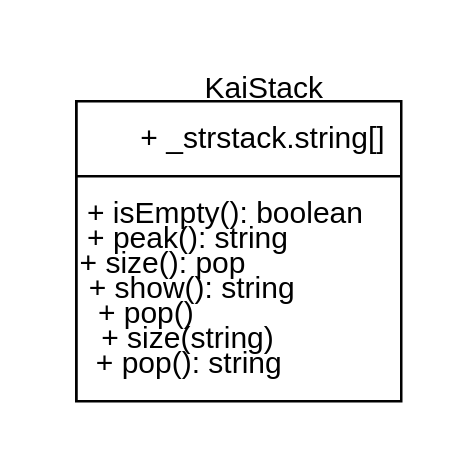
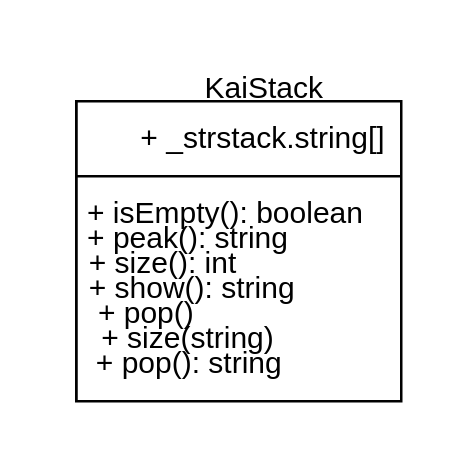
(164, 264) -> (164, 264)
